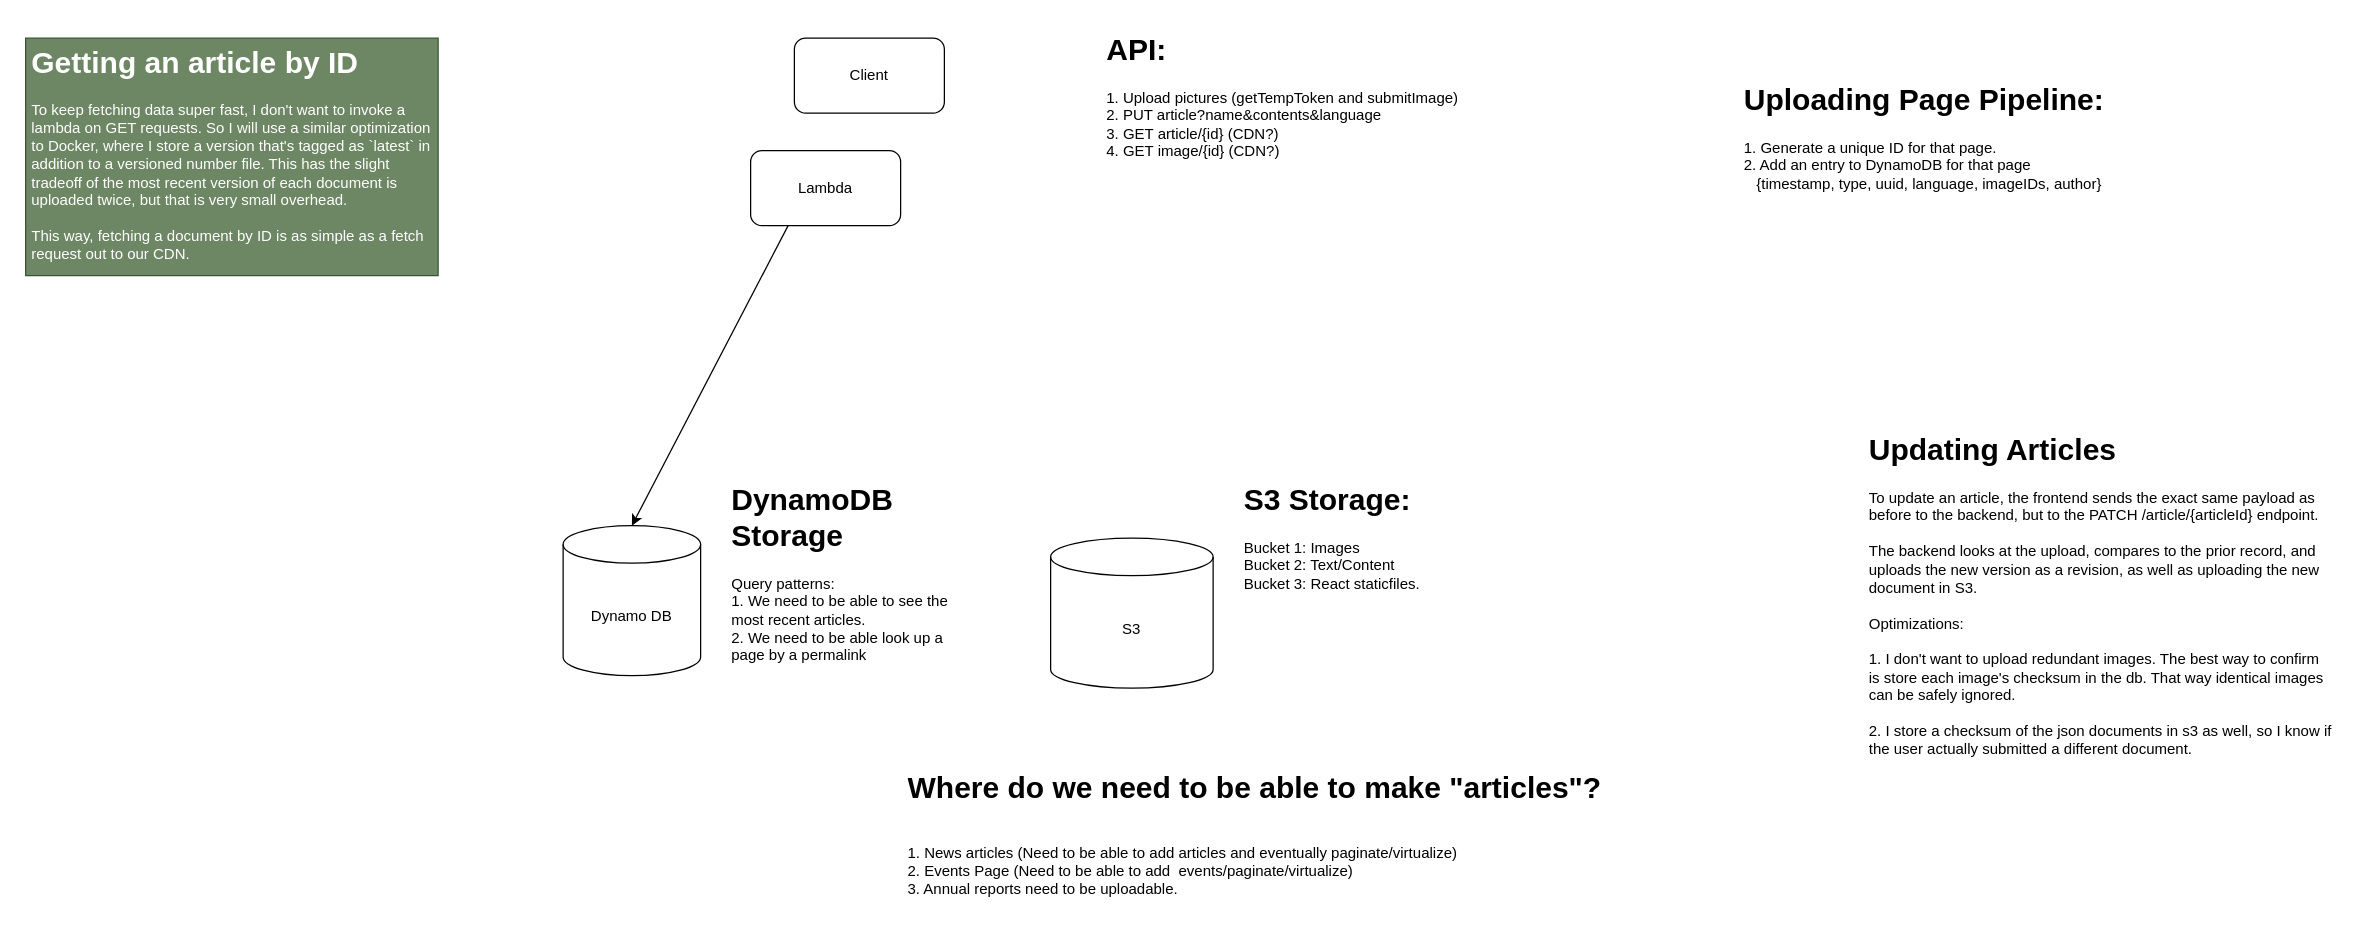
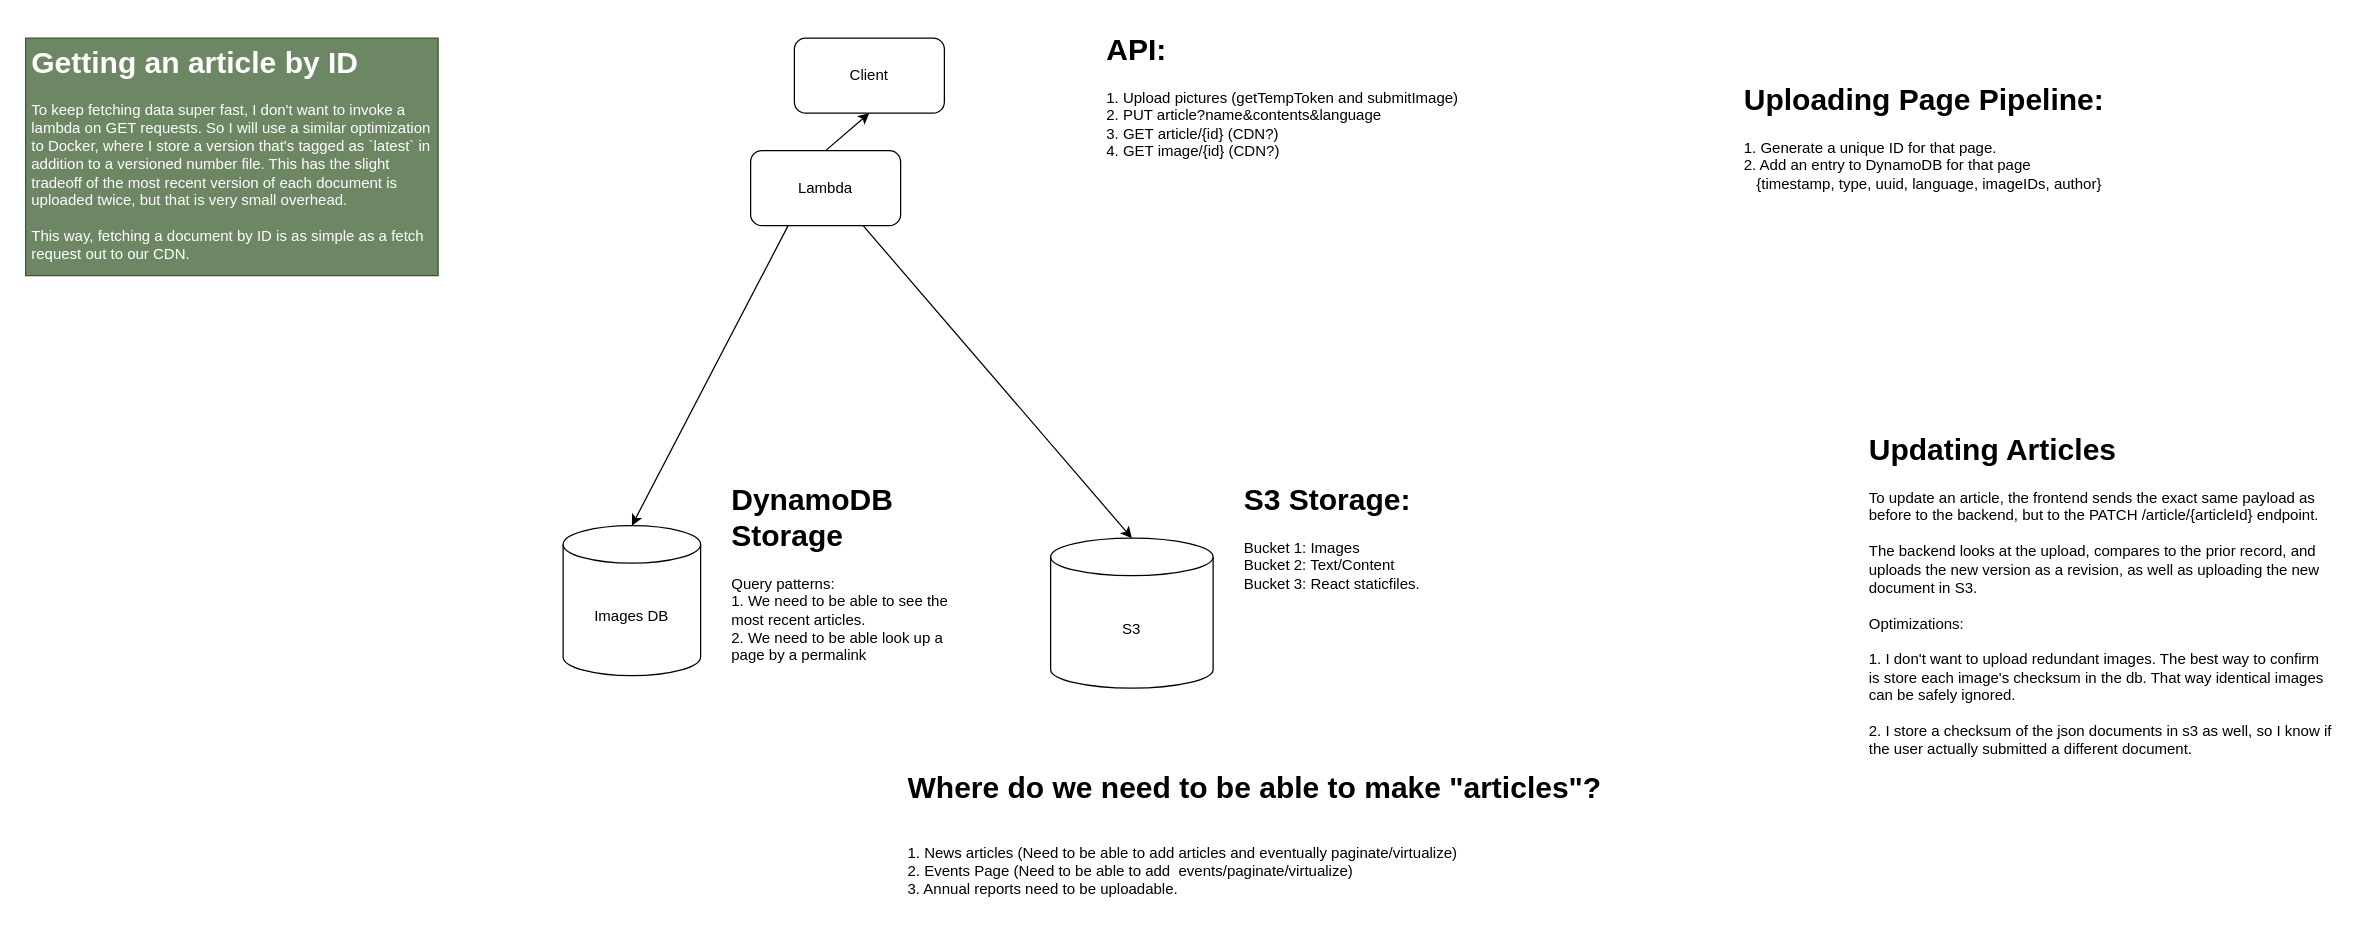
none -> (844, 135)
none -> (995, 379)
(632, 617) -> (632, 617)
